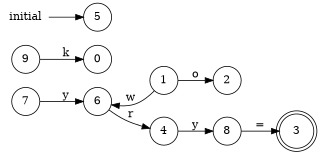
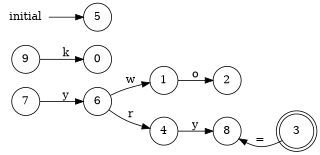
(139, 103) -> (126, 89)
(256, 131) -> (264, 147)
